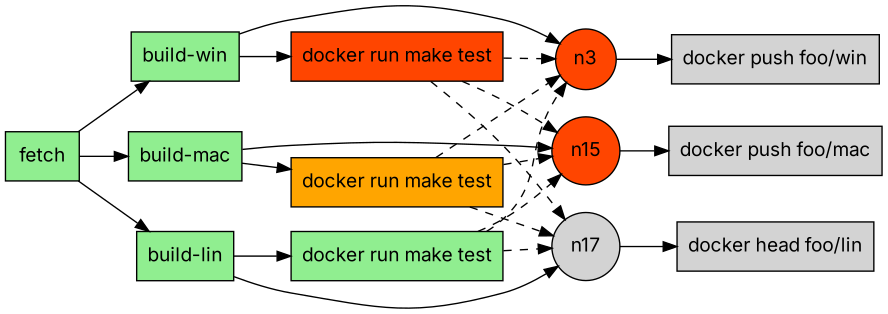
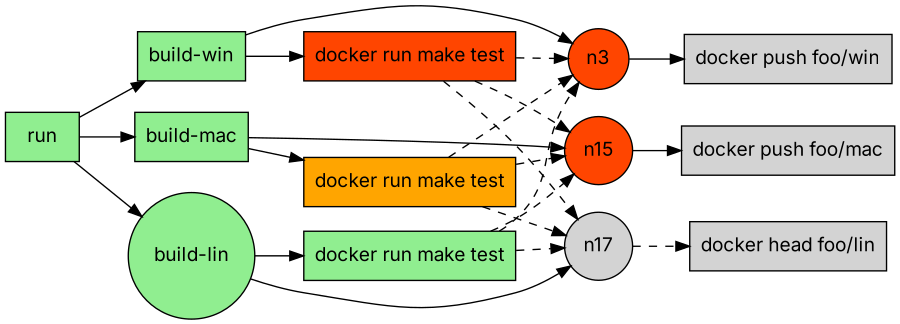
(42, 156) -> (42, 137)
(641, 247) -> (654, 246)
(185, 256) -> (192, 256)
